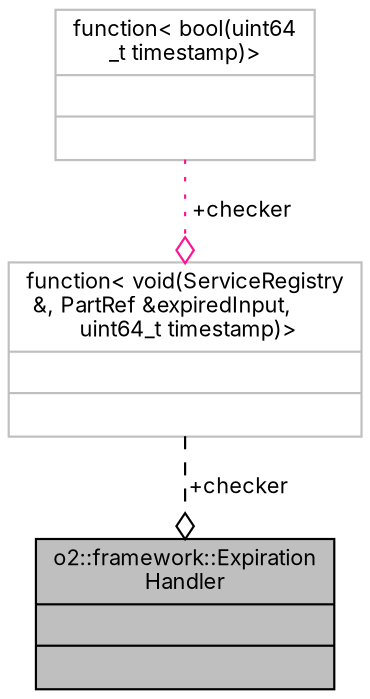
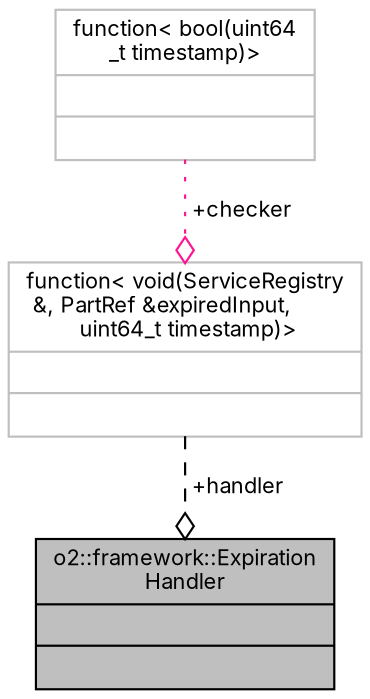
(235, 488) -> (235, 488)
